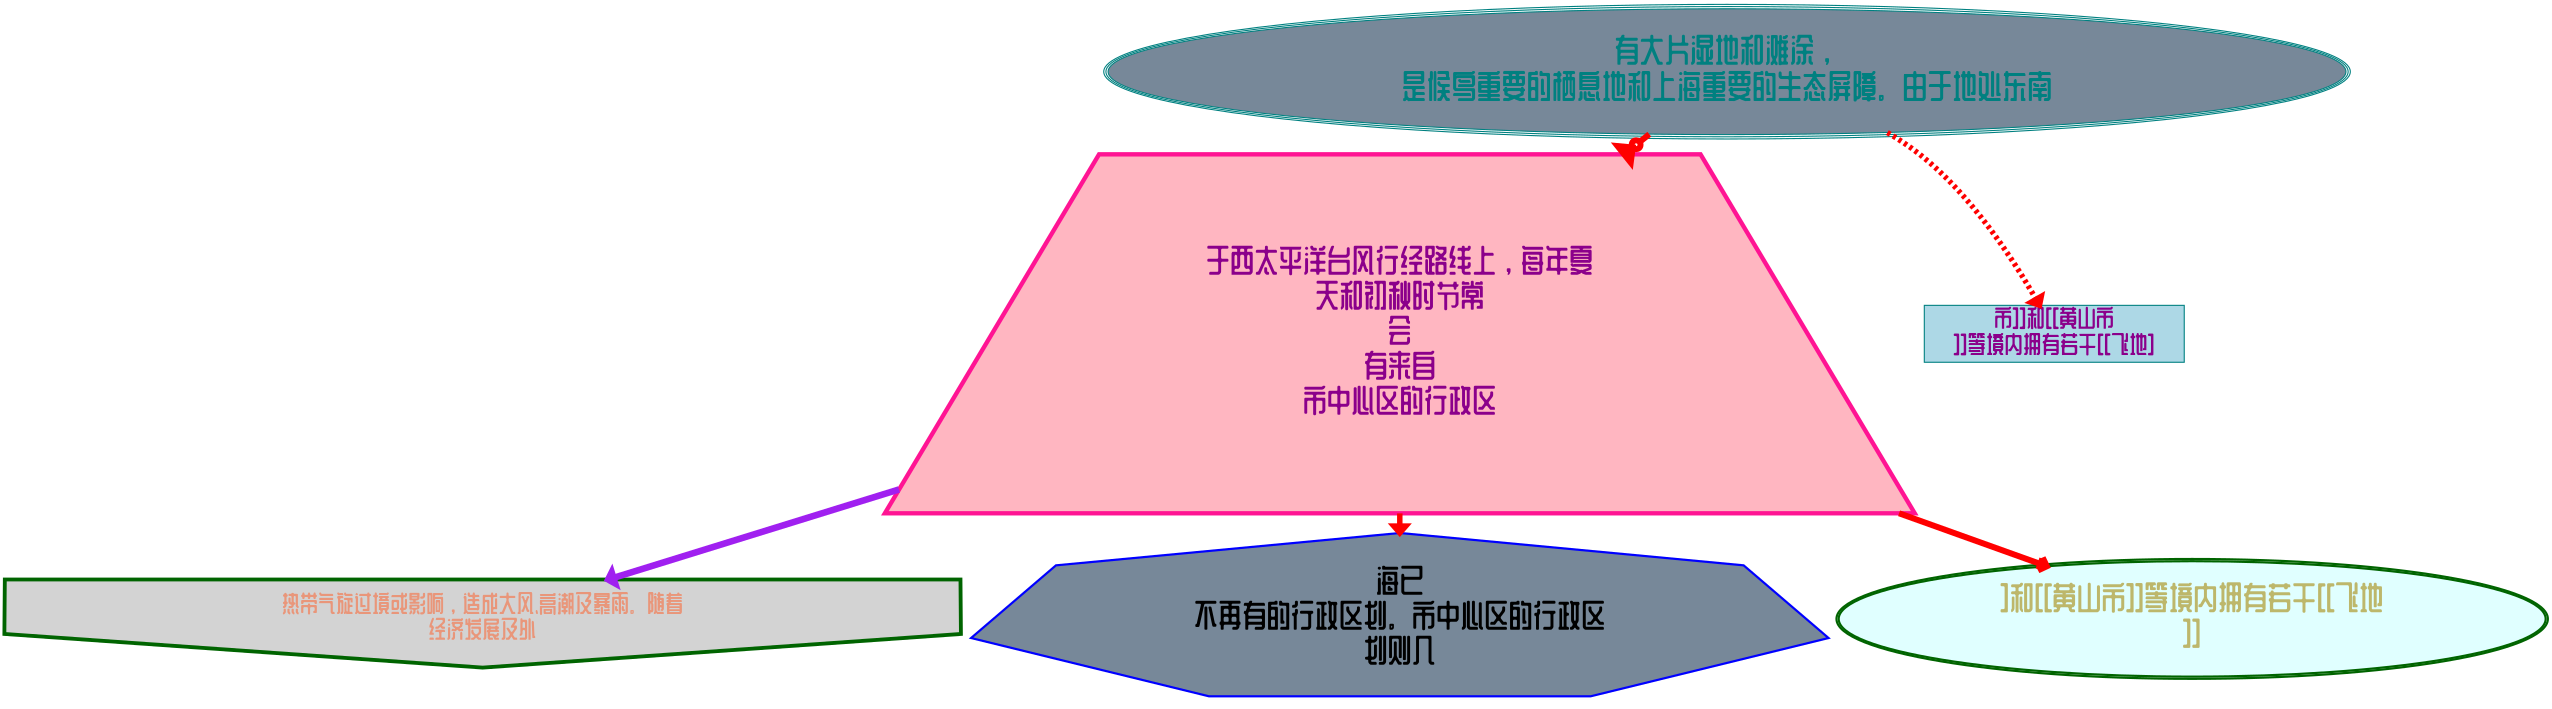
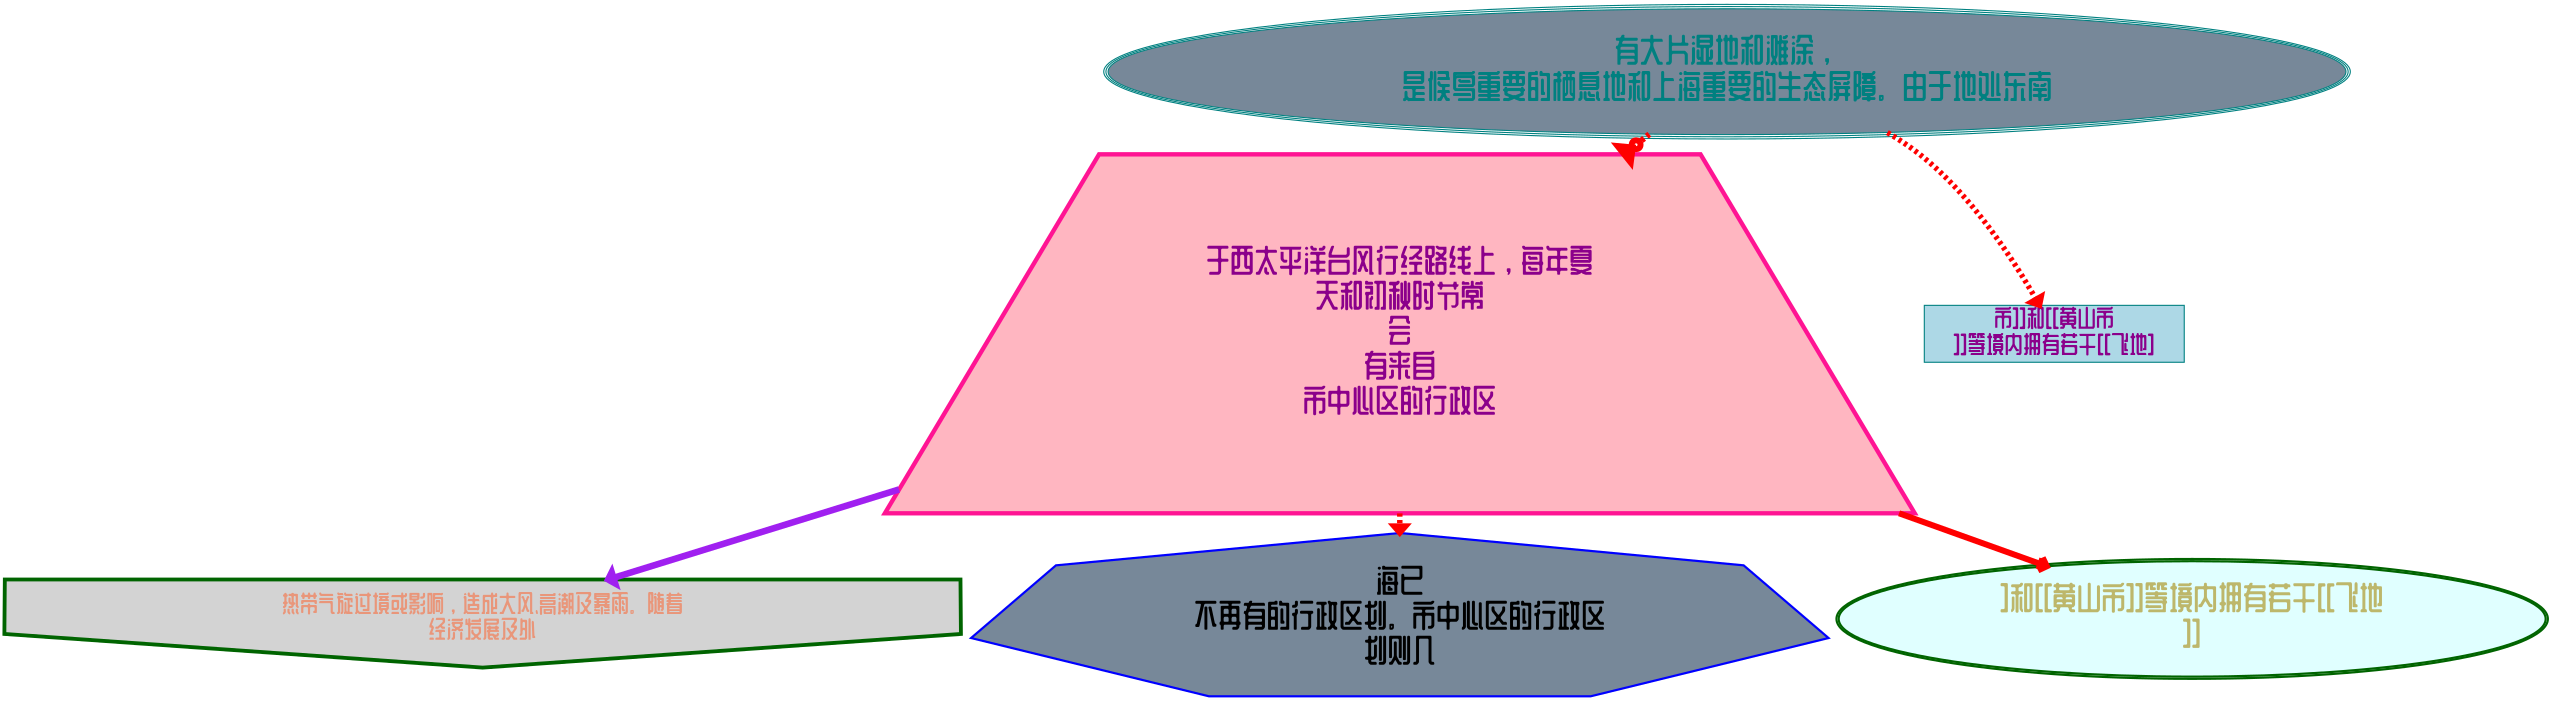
(1644, 138) -> (1644, 138)
(1400, 520) -> (1400, 520)
